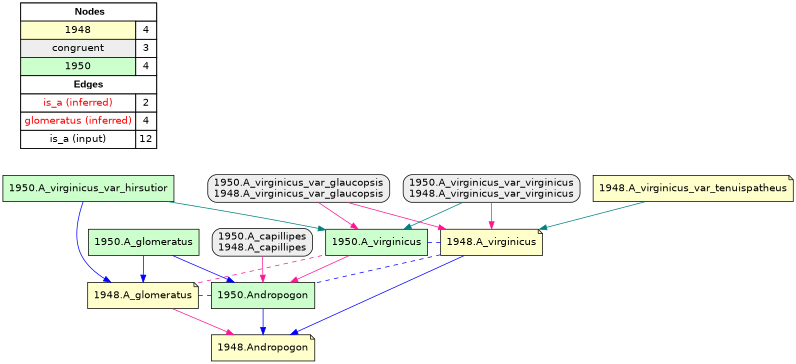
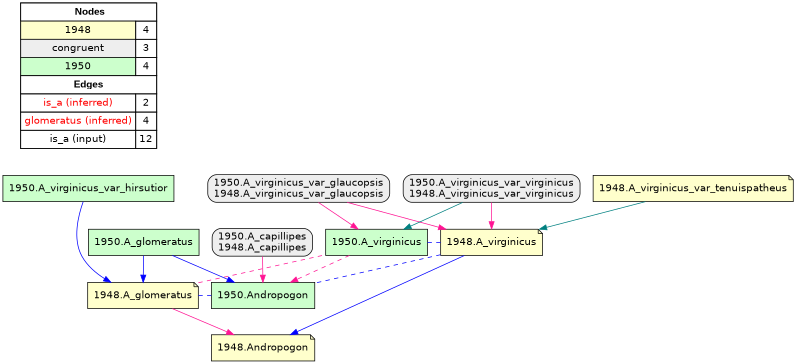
(243, 214) -> none
(323, 267) -> (323, 267)
(263, 318) -> none
